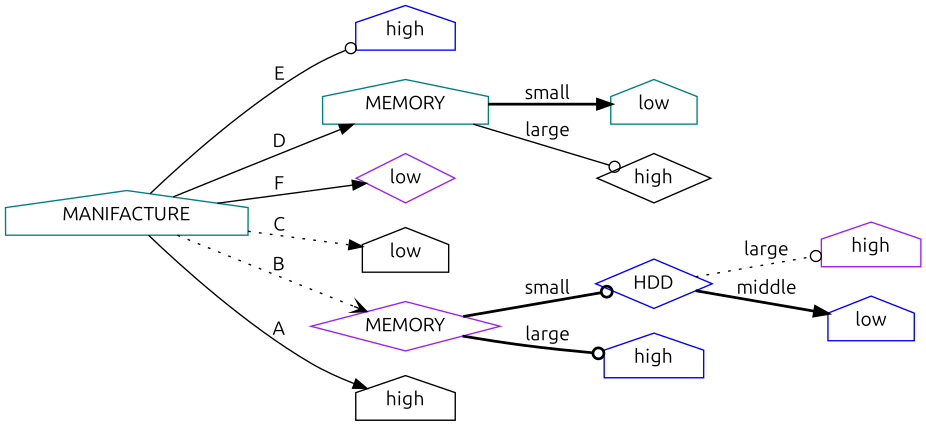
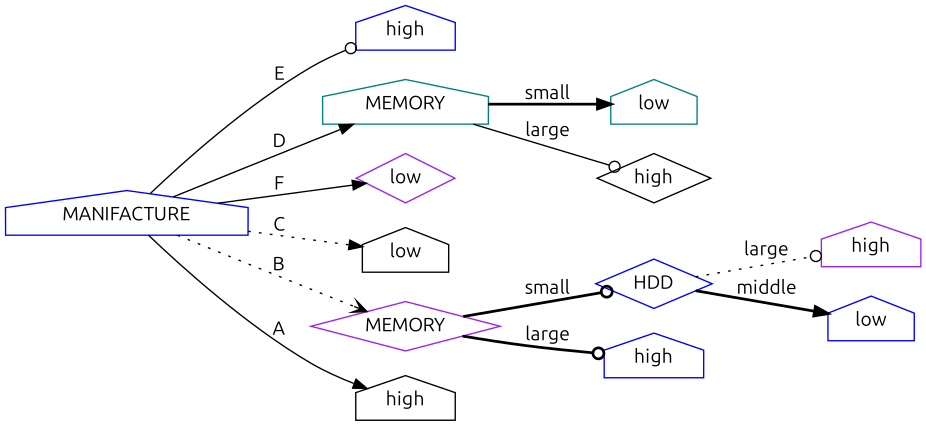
(127, 215) -> (127, 215)
